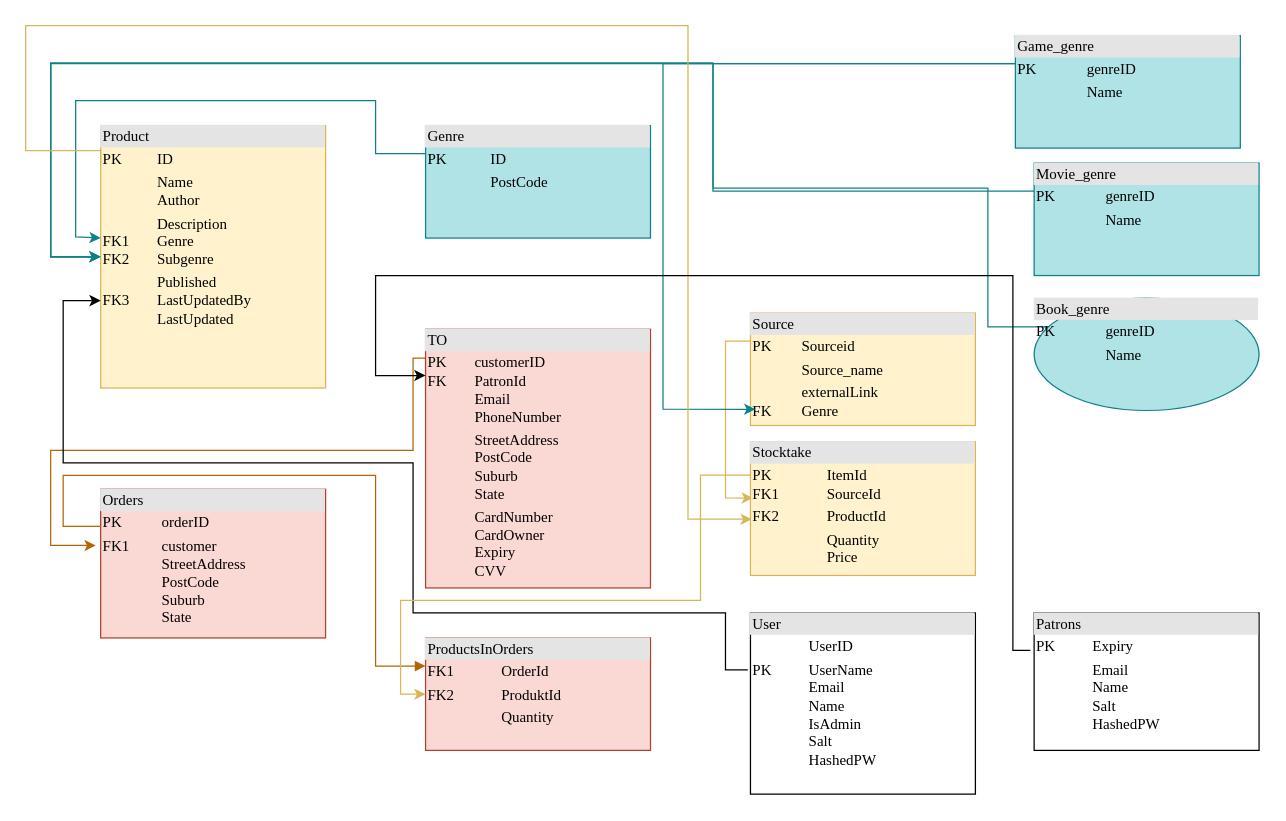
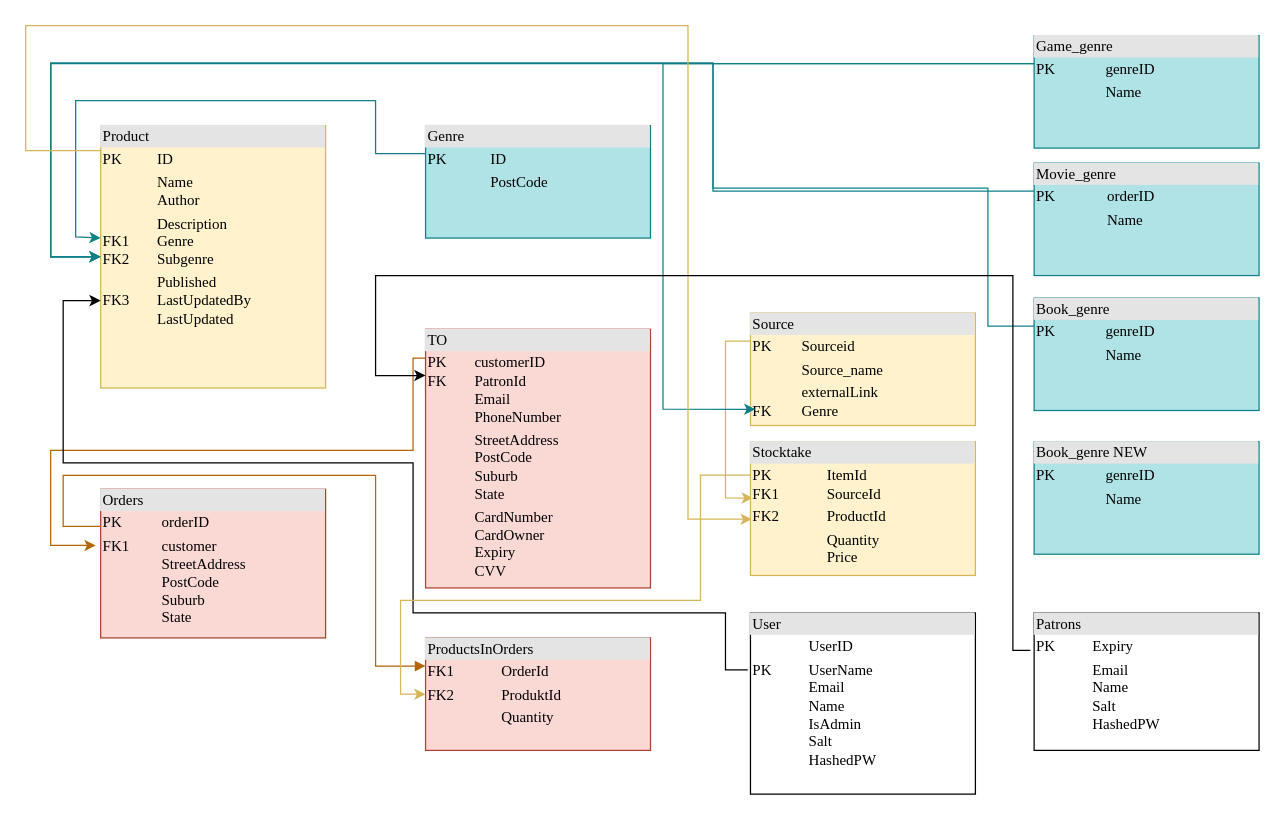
(1128, 92) -> (1147, 92)
(1079, 190) -> (1079, 190)
(1147, 354) -> (1147, 354)
none -> (1147, 498)
